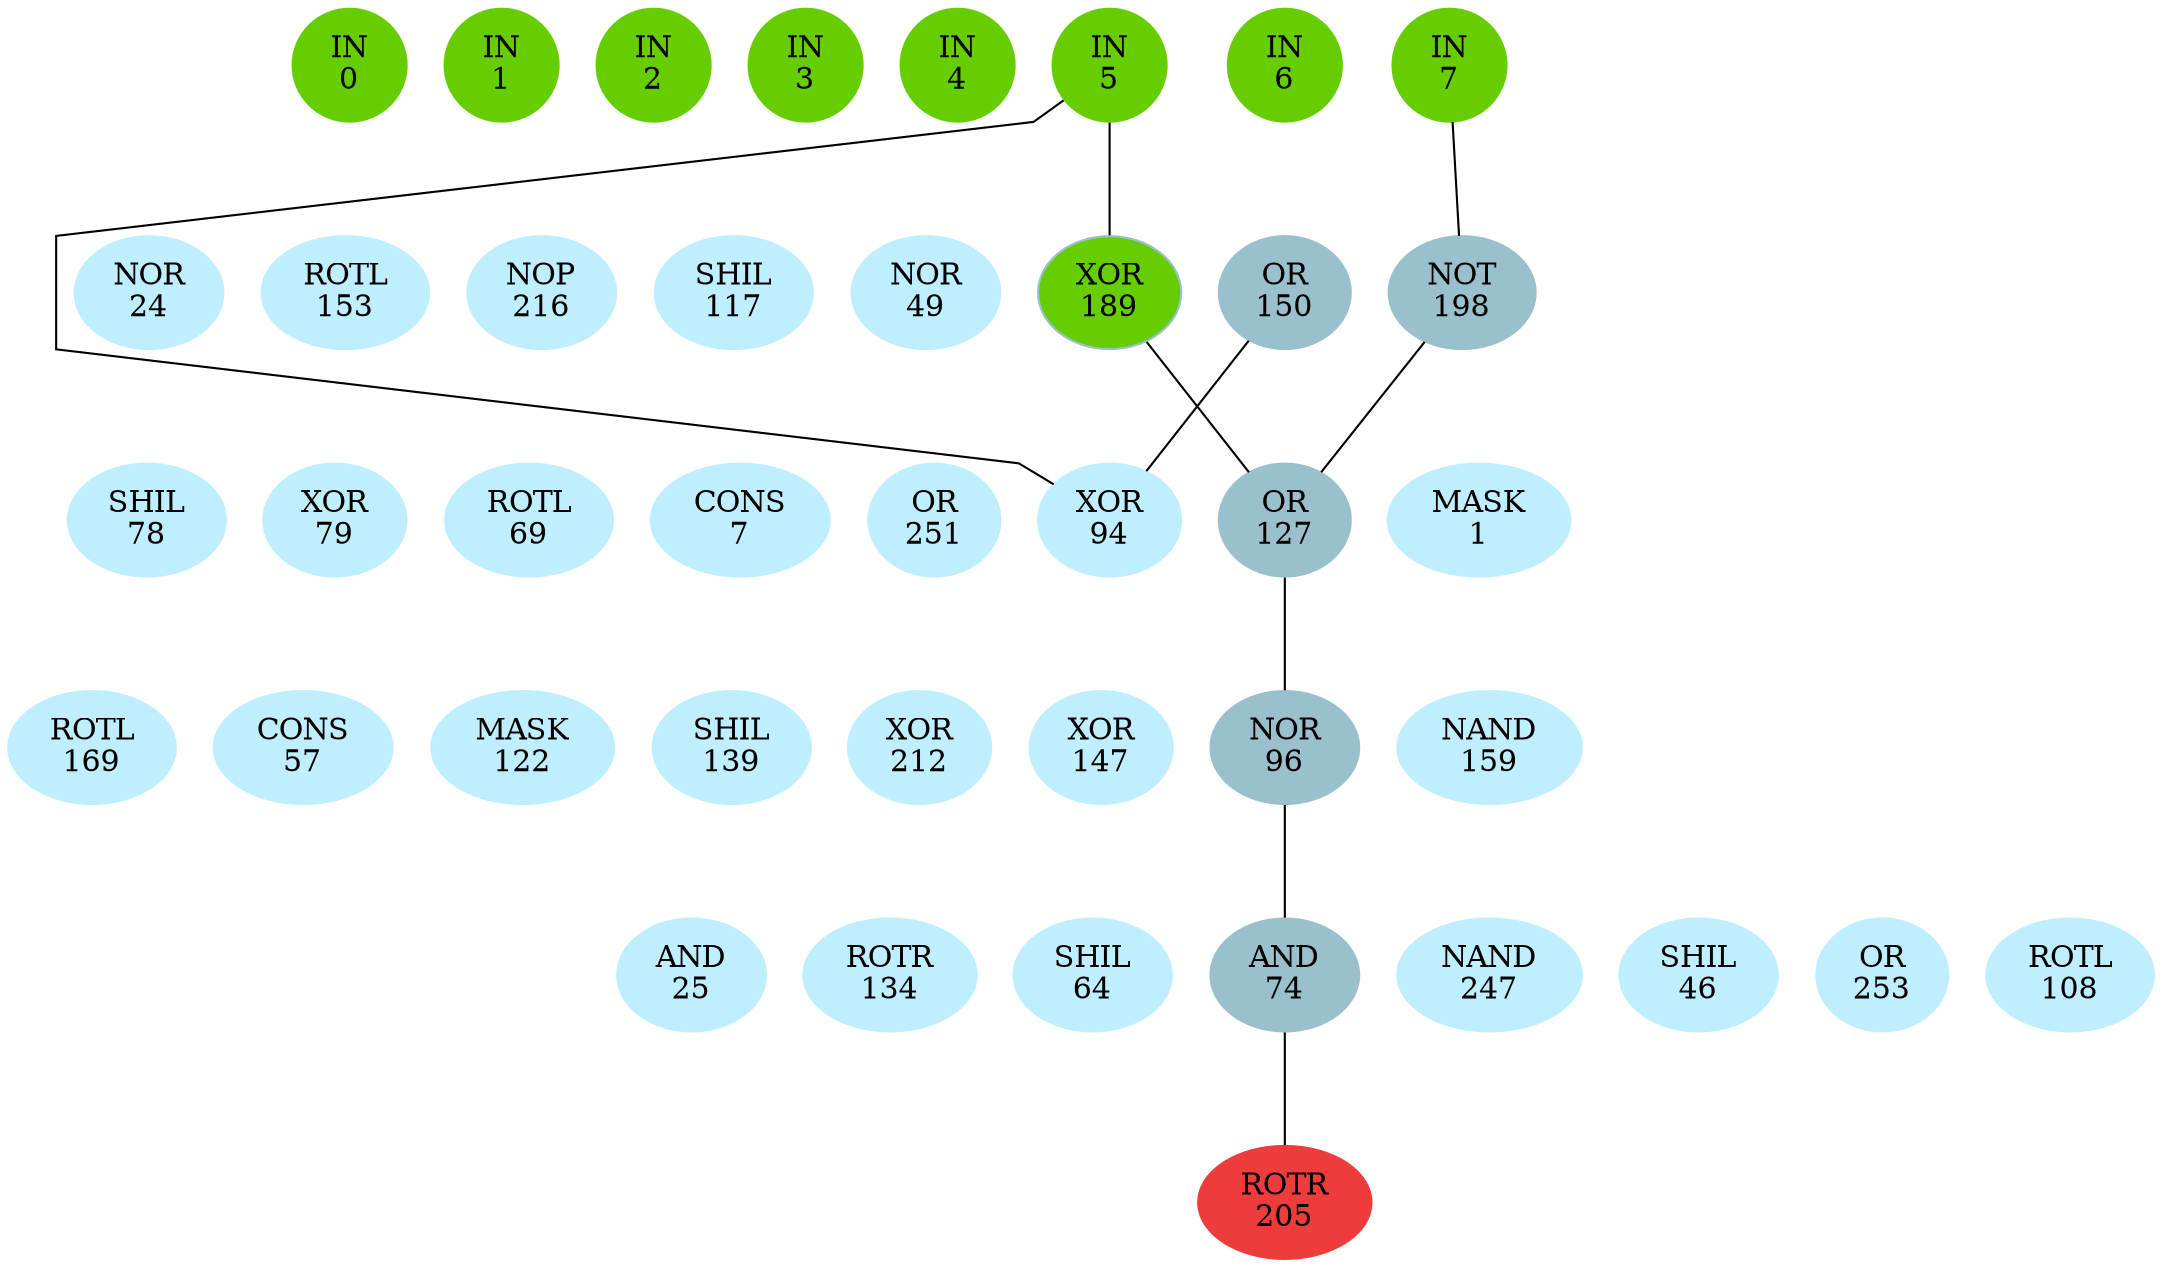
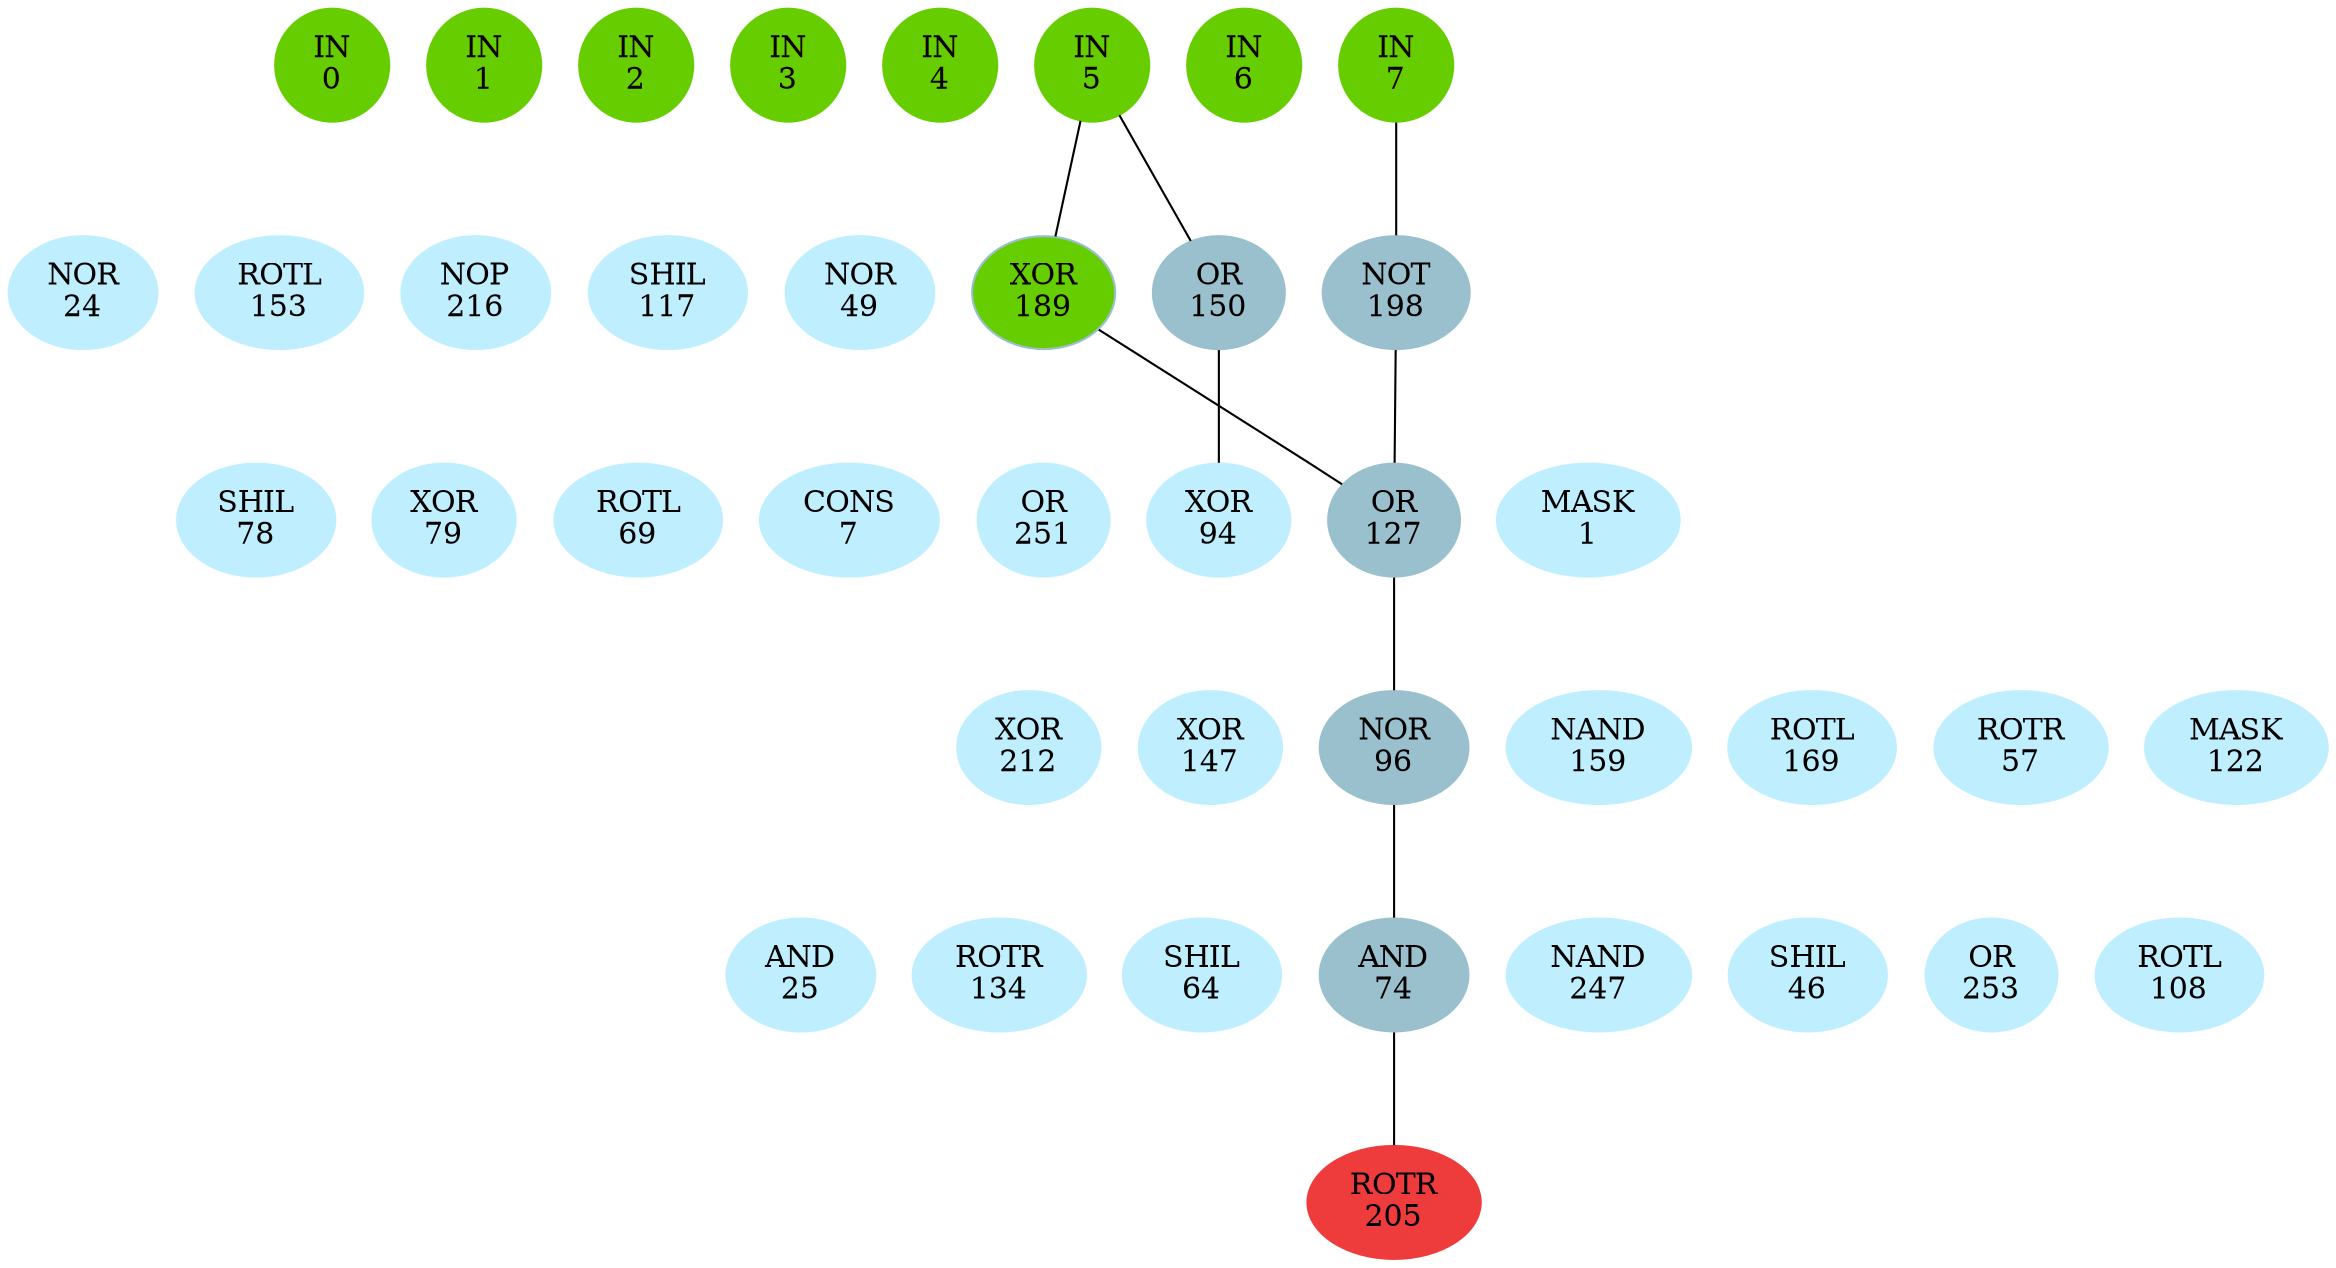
(56, 287) -> (1155, 178)
(303, 748) -> (2021, 748)
(732, 748) -> none
